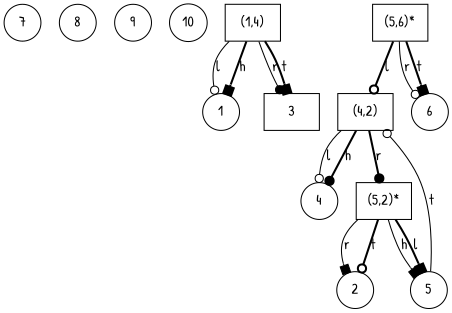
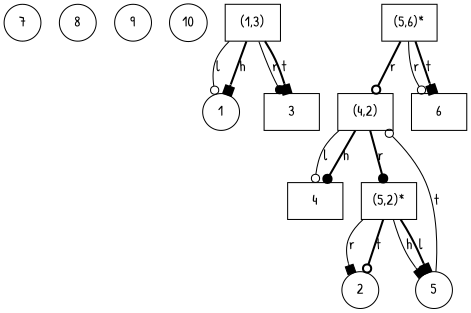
(253, 23) -> (253, 23)
(387, 67) -> (393, 67)
(430, 112) -> (439, 112)
(319, 201) -> (315, 201)
